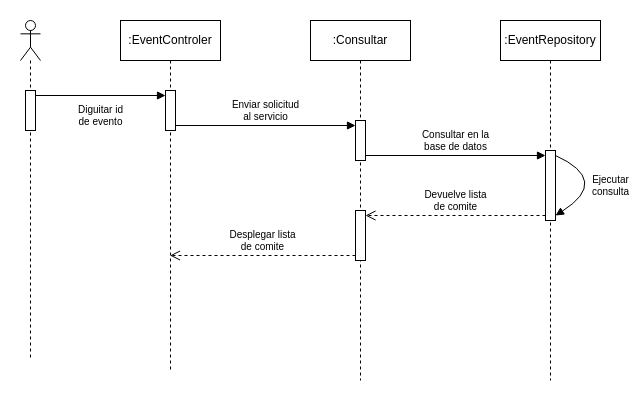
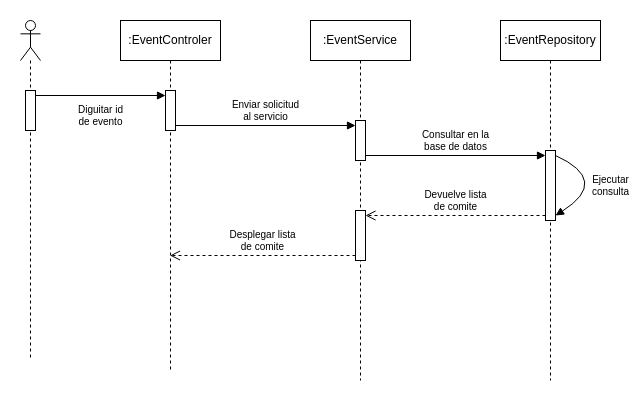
(361, 41) -> (361, 41)
